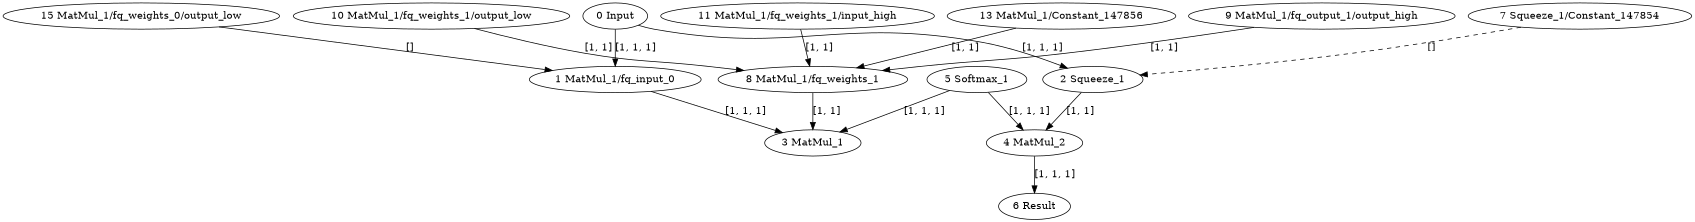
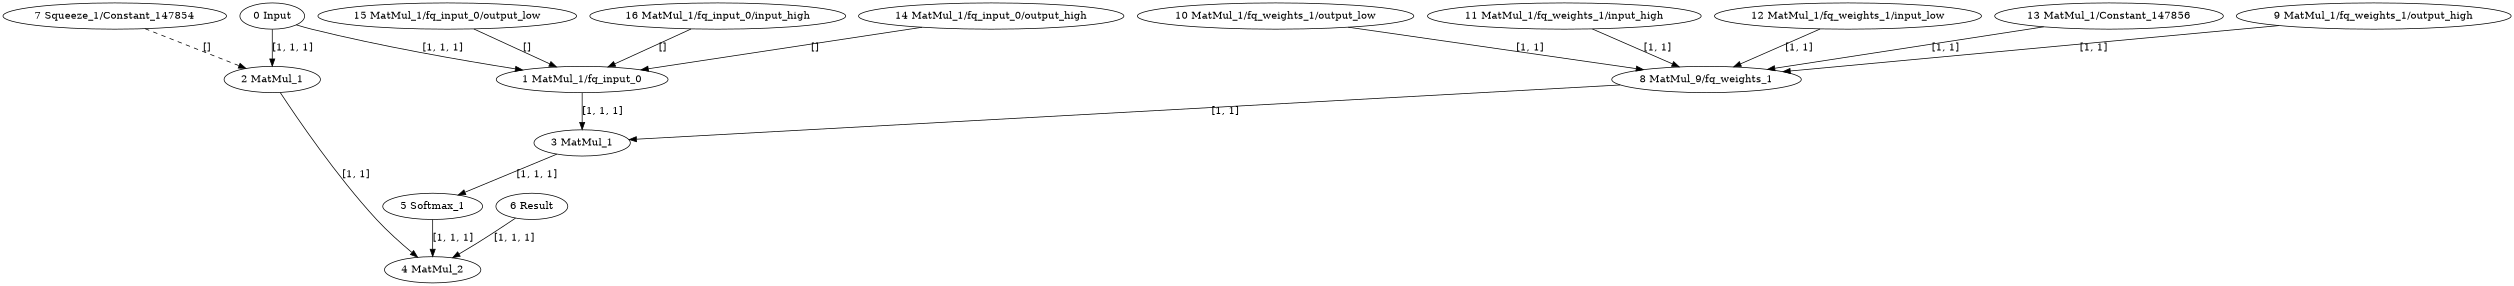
(141, 16) -> (447, 16)
none -> (718, 16)
none -> (991, 16)
(1322, 16) -> (2374, 16)
none -> (1848, 16)
(813, 79) -> (1707, 79)
(1093, 79) -> (272, 79)
(898, 110) -> (511, 173)
(1035, 171) -> (488, 237)
